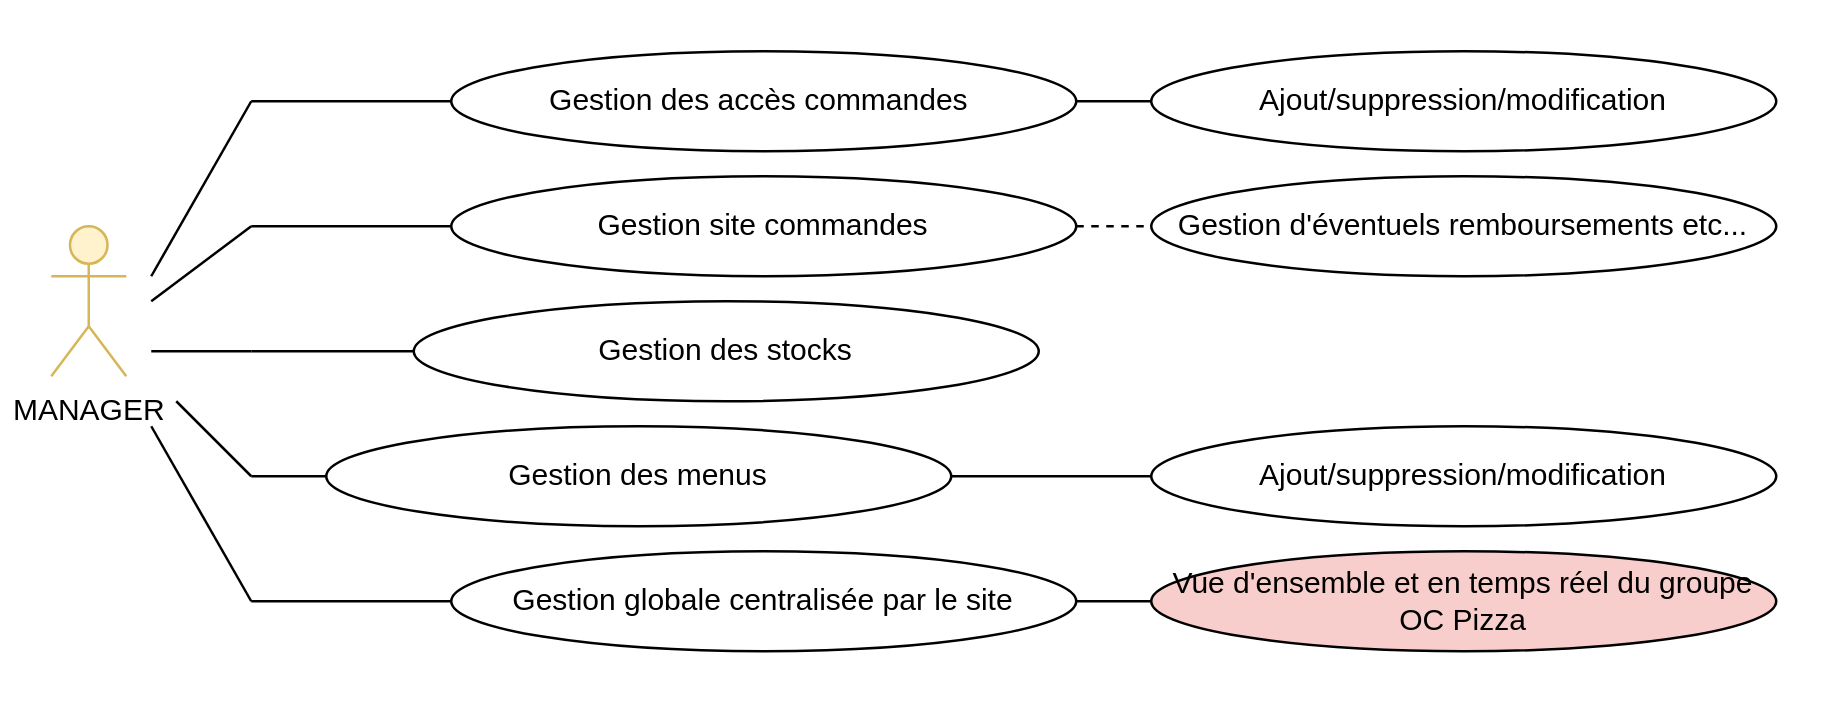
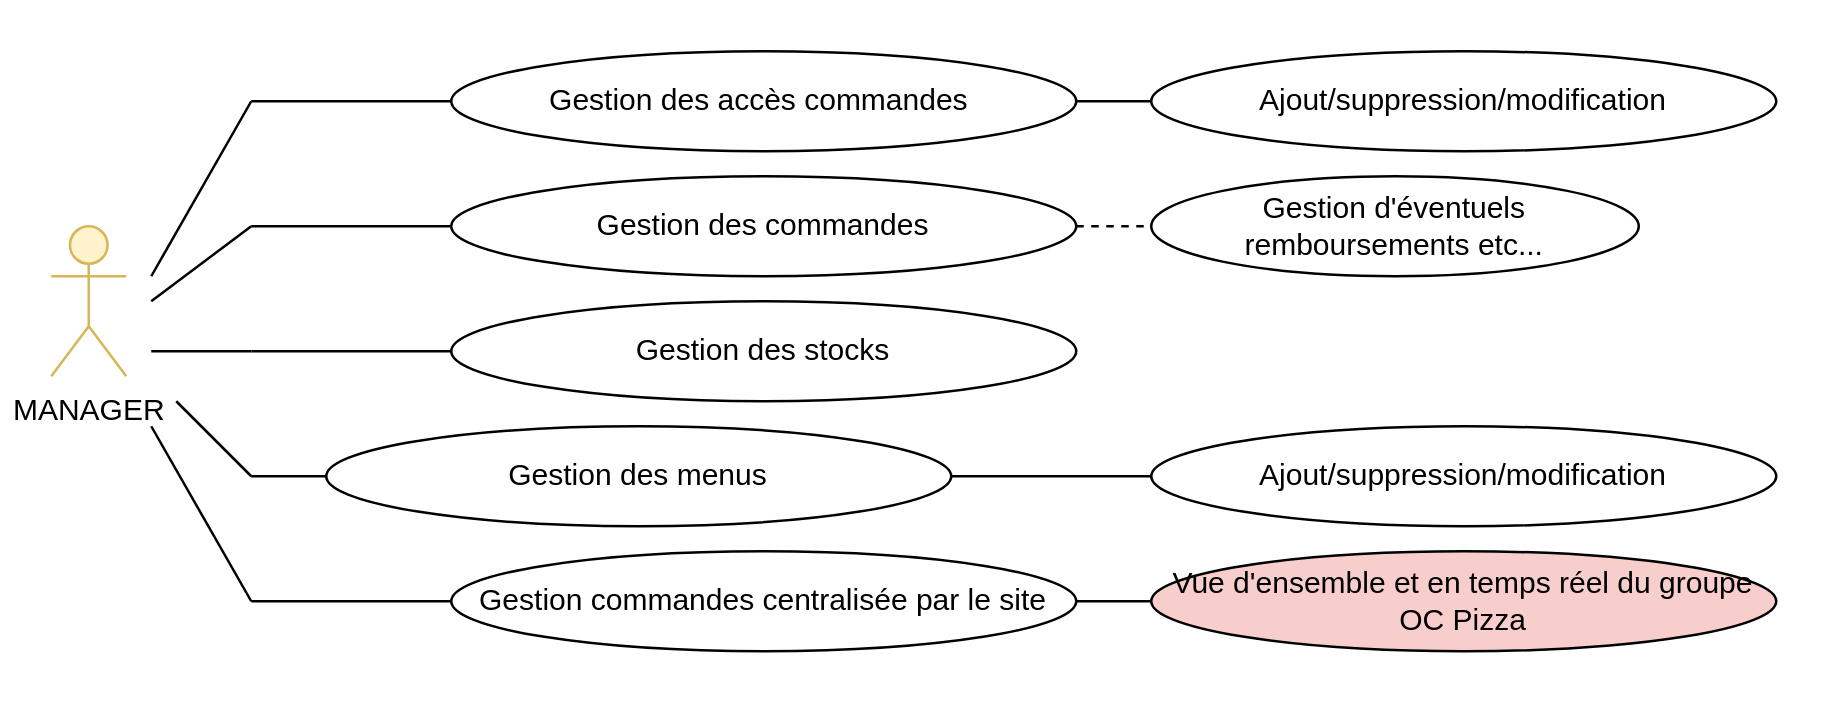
(764, 226) -> (764, 226)
(1464, 226) -> (1395, 226)
(726, 351) -> (764, 351)
(764, 601) -> (764, 601)
